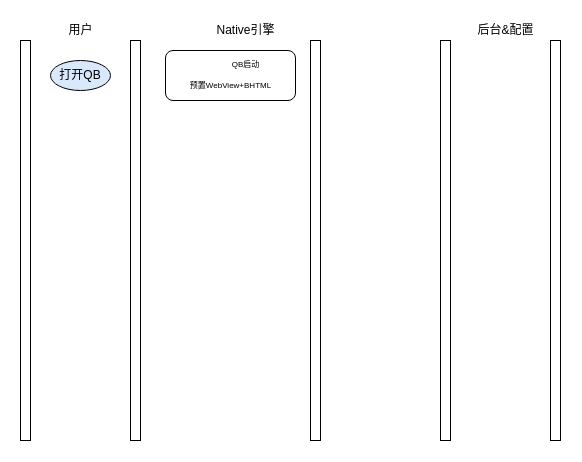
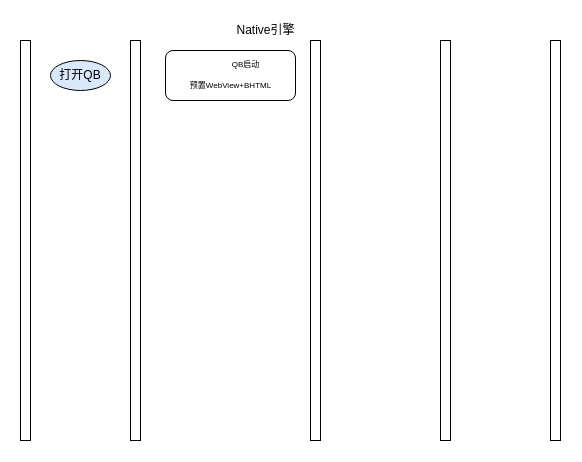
(81, 31) -> none
(246, 31) -> (266, 31)
(506, 31) -> none
